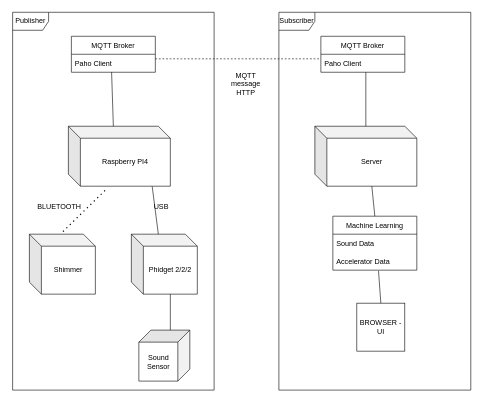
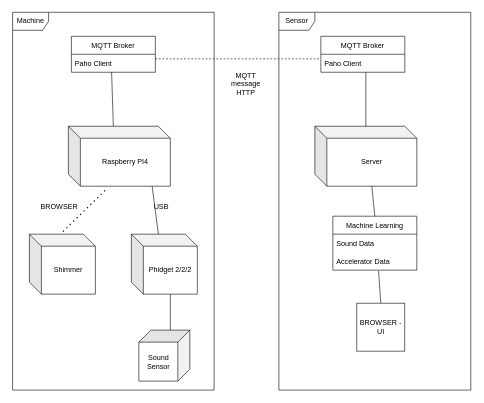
(30, 21) -> (30, 21)
(297, 21) -> (297, 21)
(59, 207) -> (59, 207)
